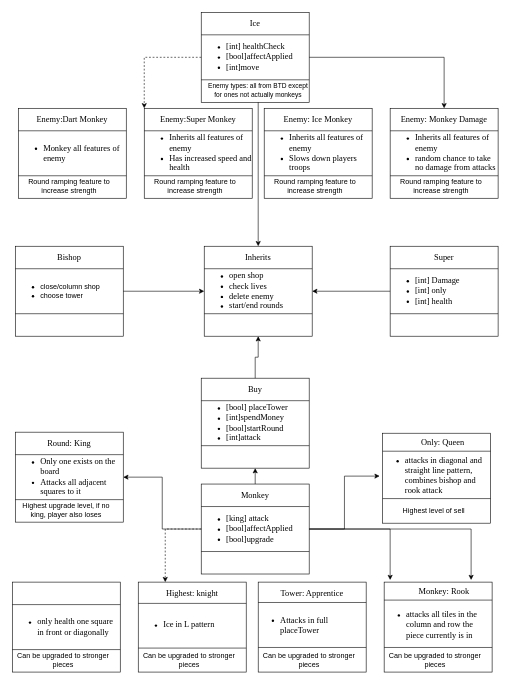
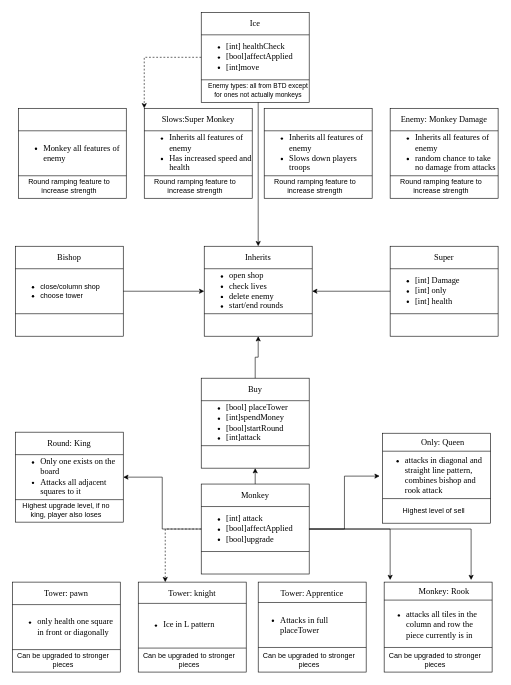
(443, 57) -> none
(72, 120) -> none
(198, 120) -> (198, 120)
(318, 120) -> none
(238, 530) -> (238, 530)
none -> (66, 594)
(192, 594) -> (192, 594)
